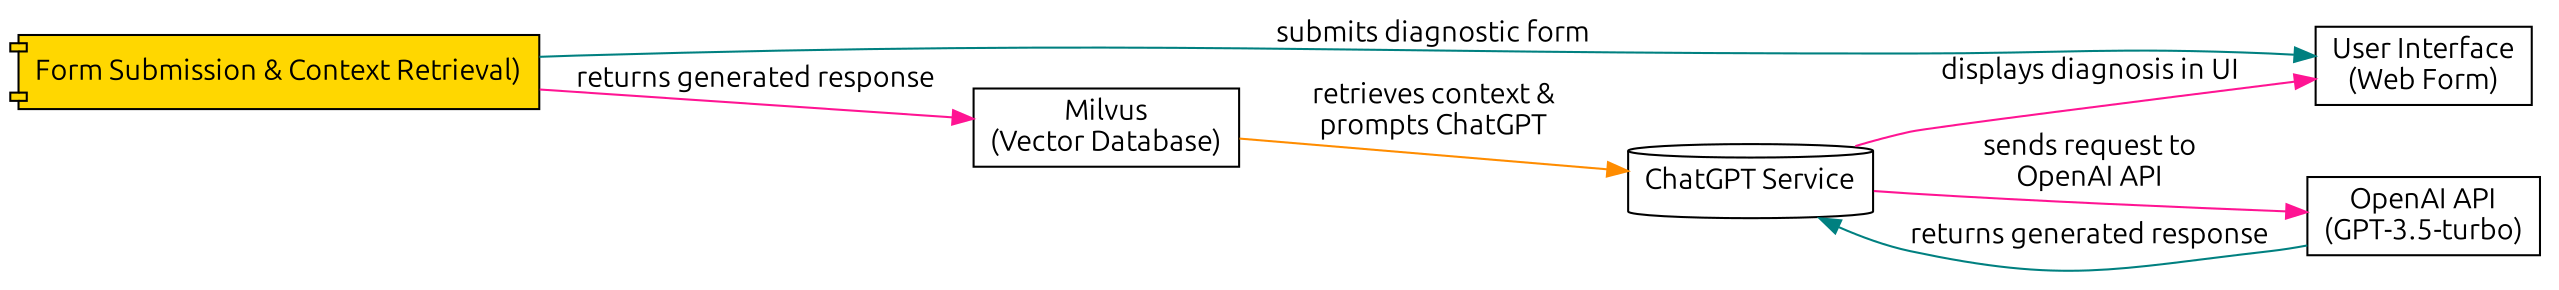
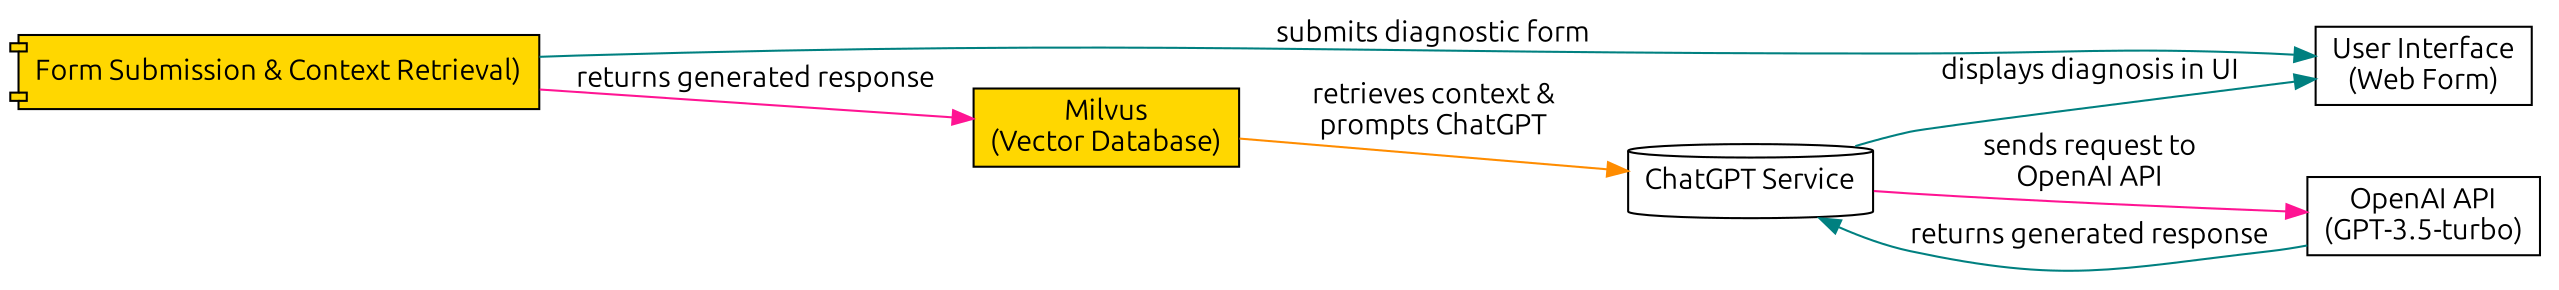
(2074, 110) -> (2074, 110)
(1106, 128) -> (1106, 128)
